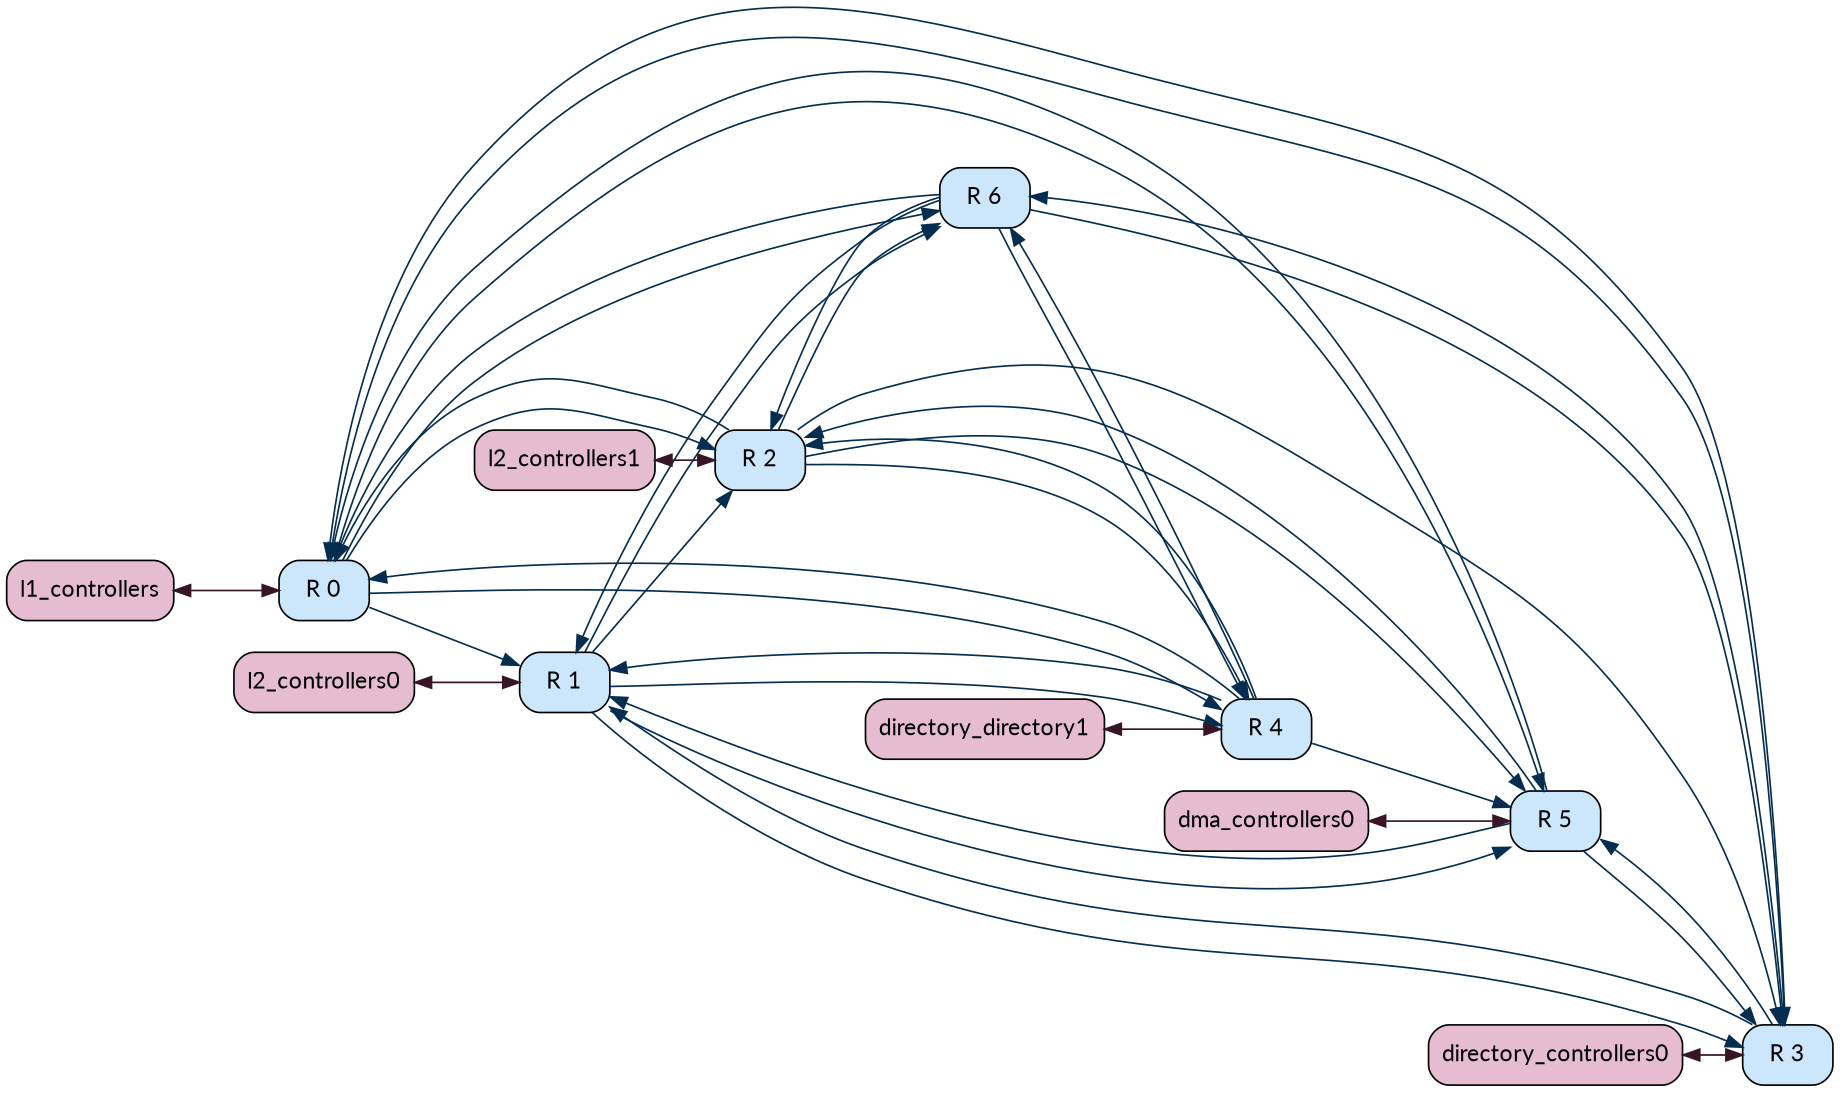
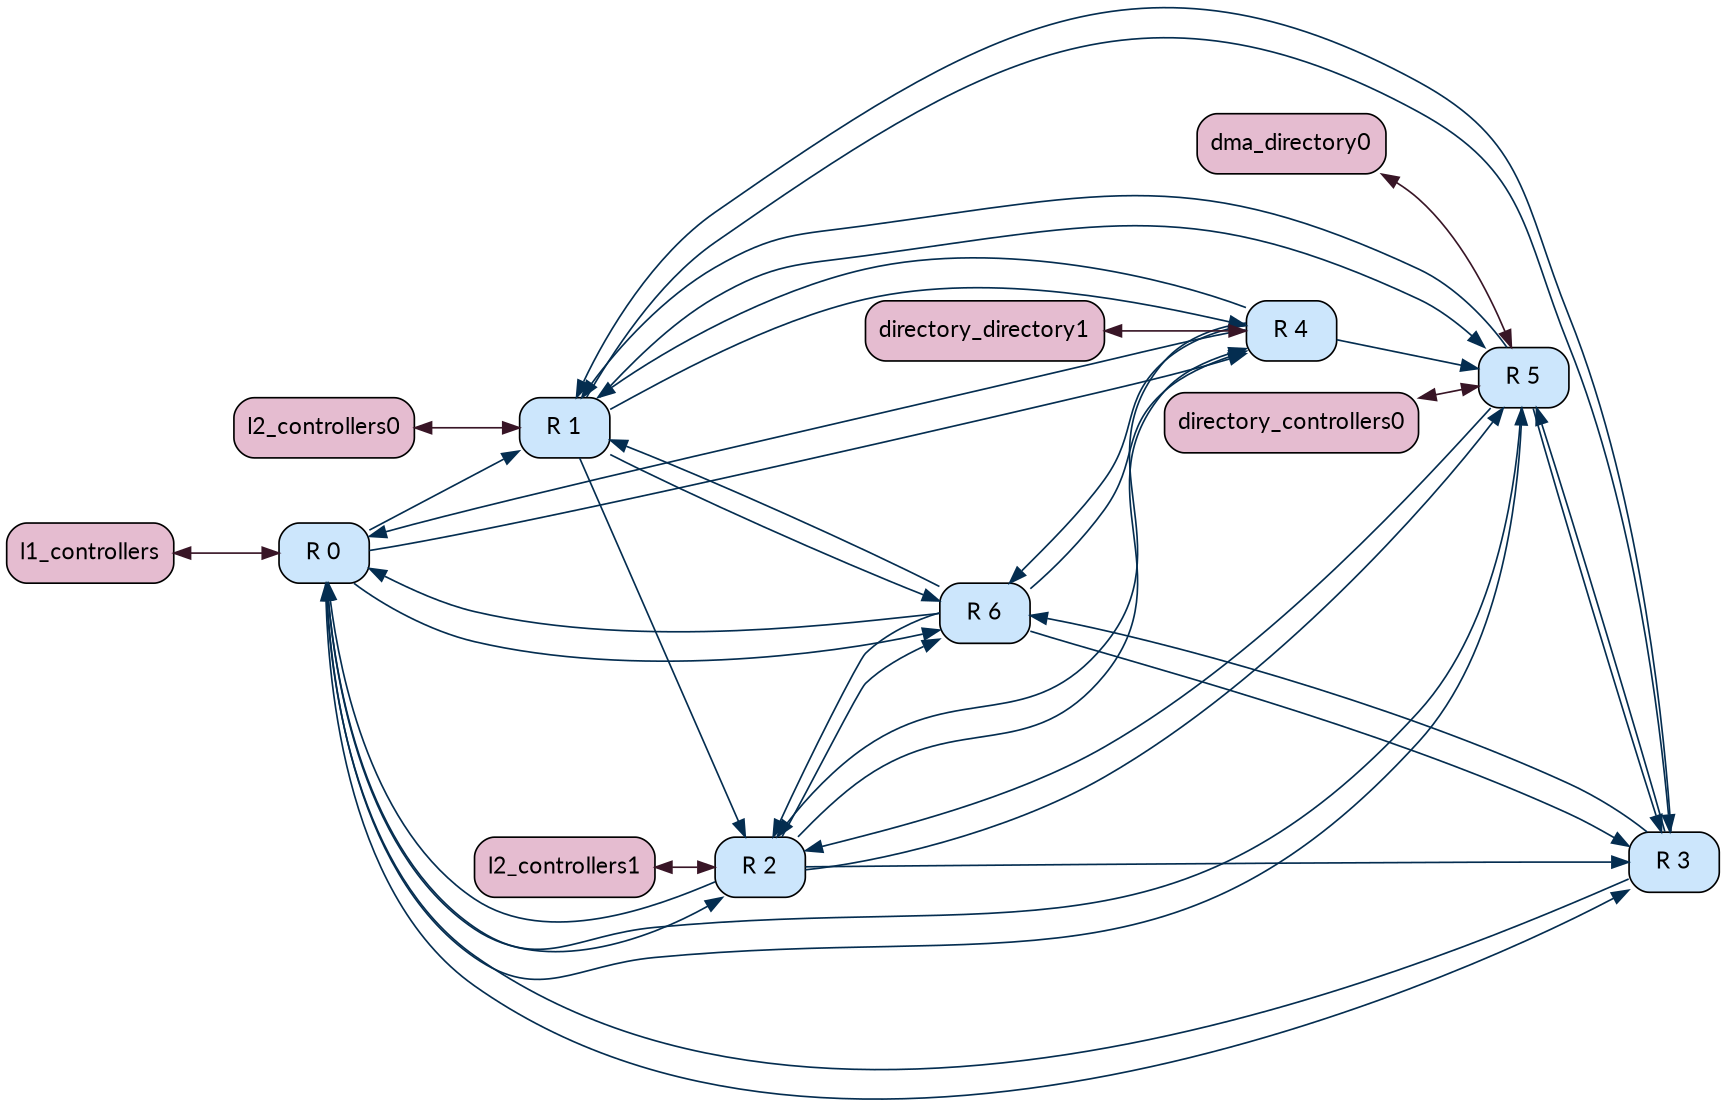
(1266, 821) -> (1292, 144)
(1713, 1055) -> (1449, 392)
